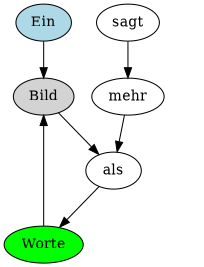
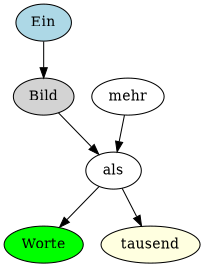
(128, 23) -> none
(44, 176) -> none
none -> (151, 245)
